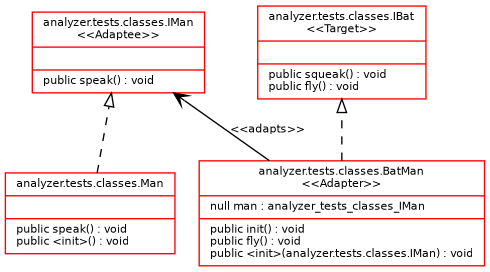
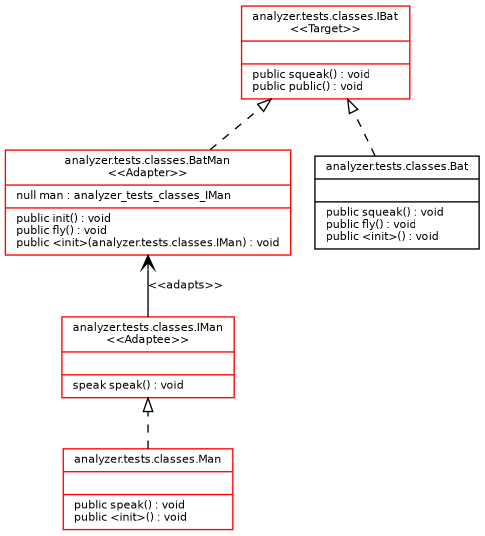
(99, 81) -> (129, 386)
(314, 87) -> (308, 87)
(227, 131) -> (148, 293)
none -> (397, 203)
